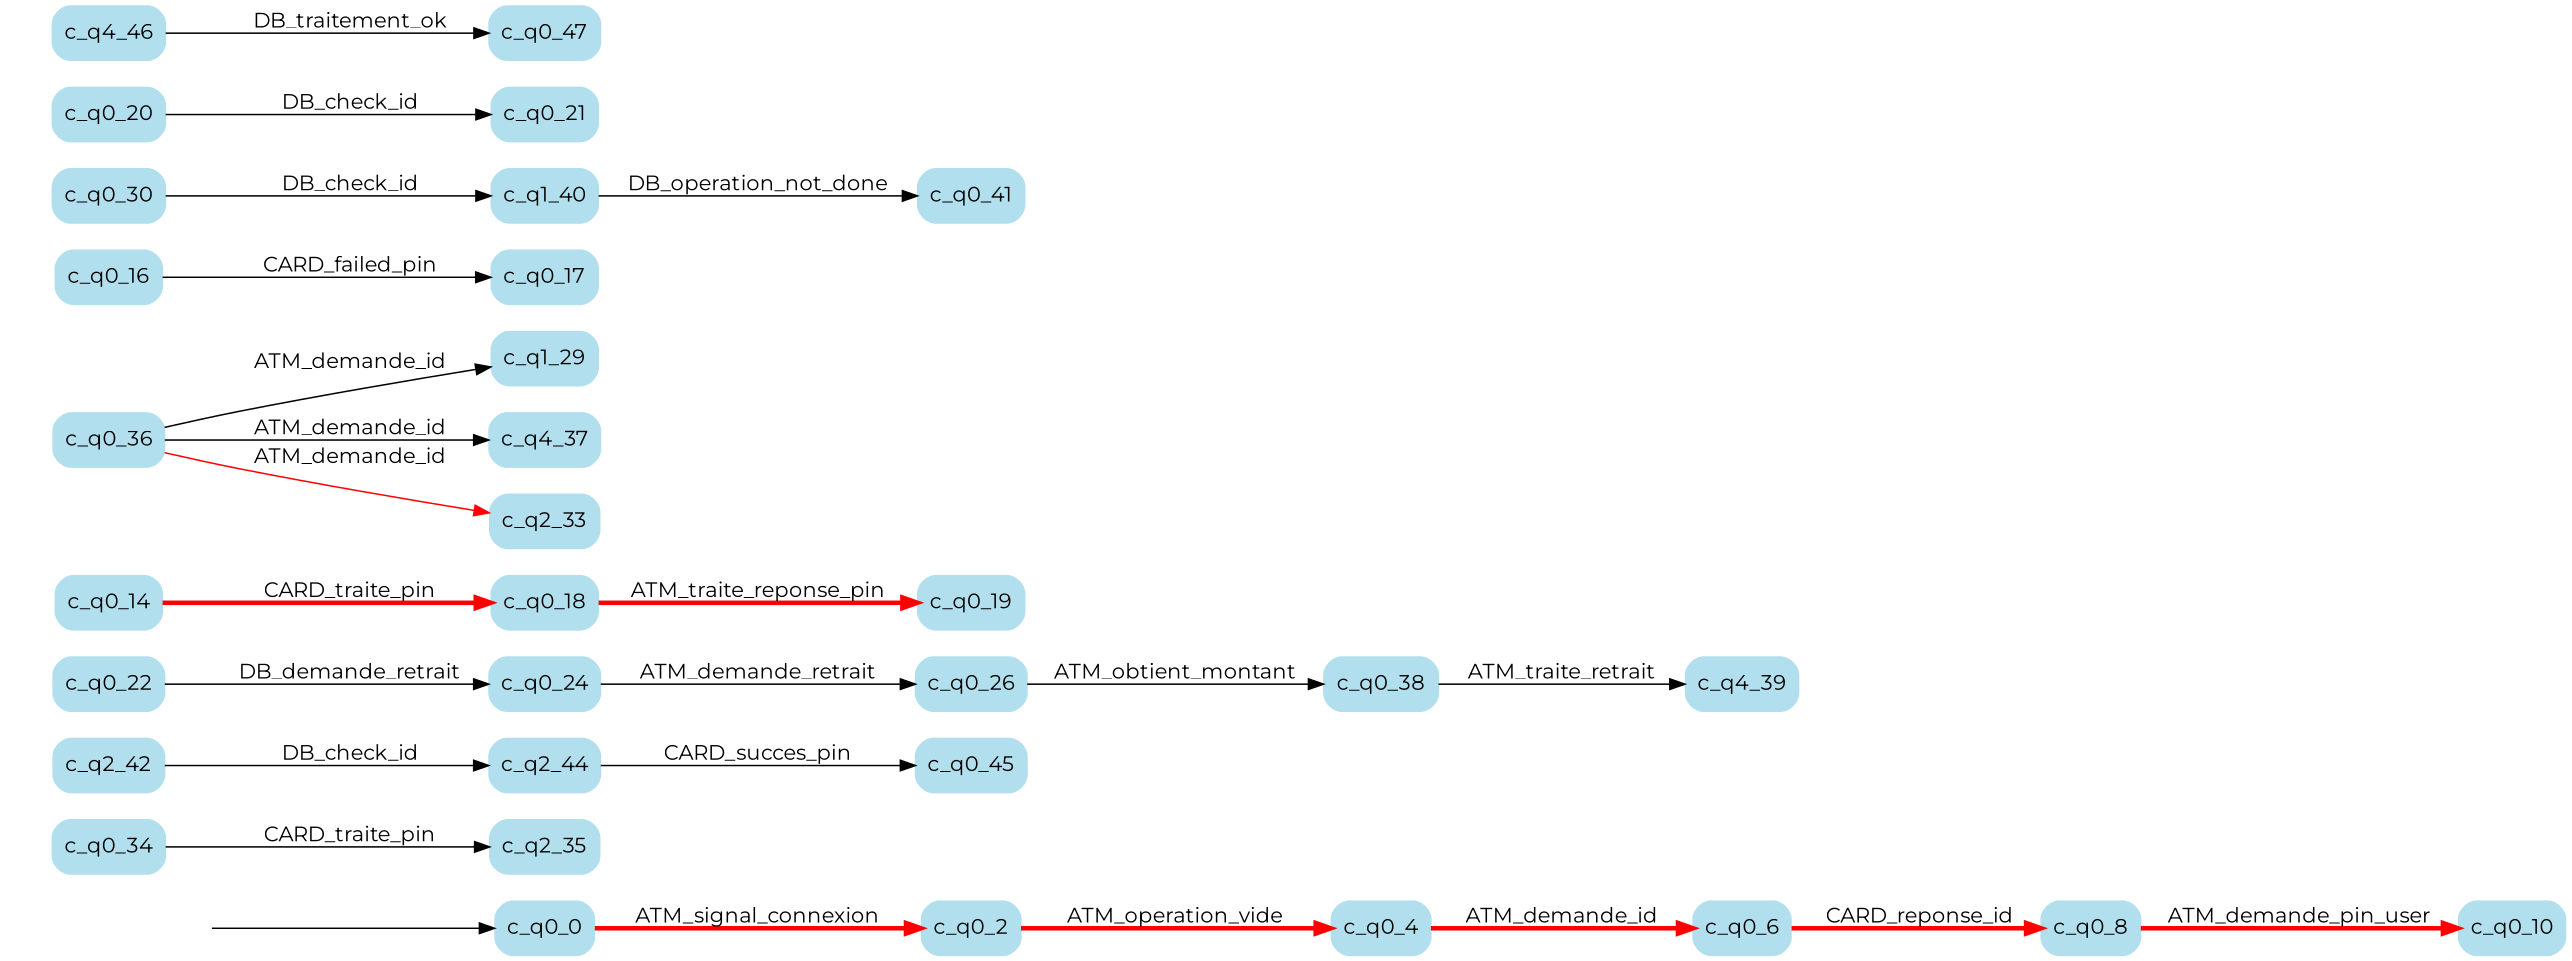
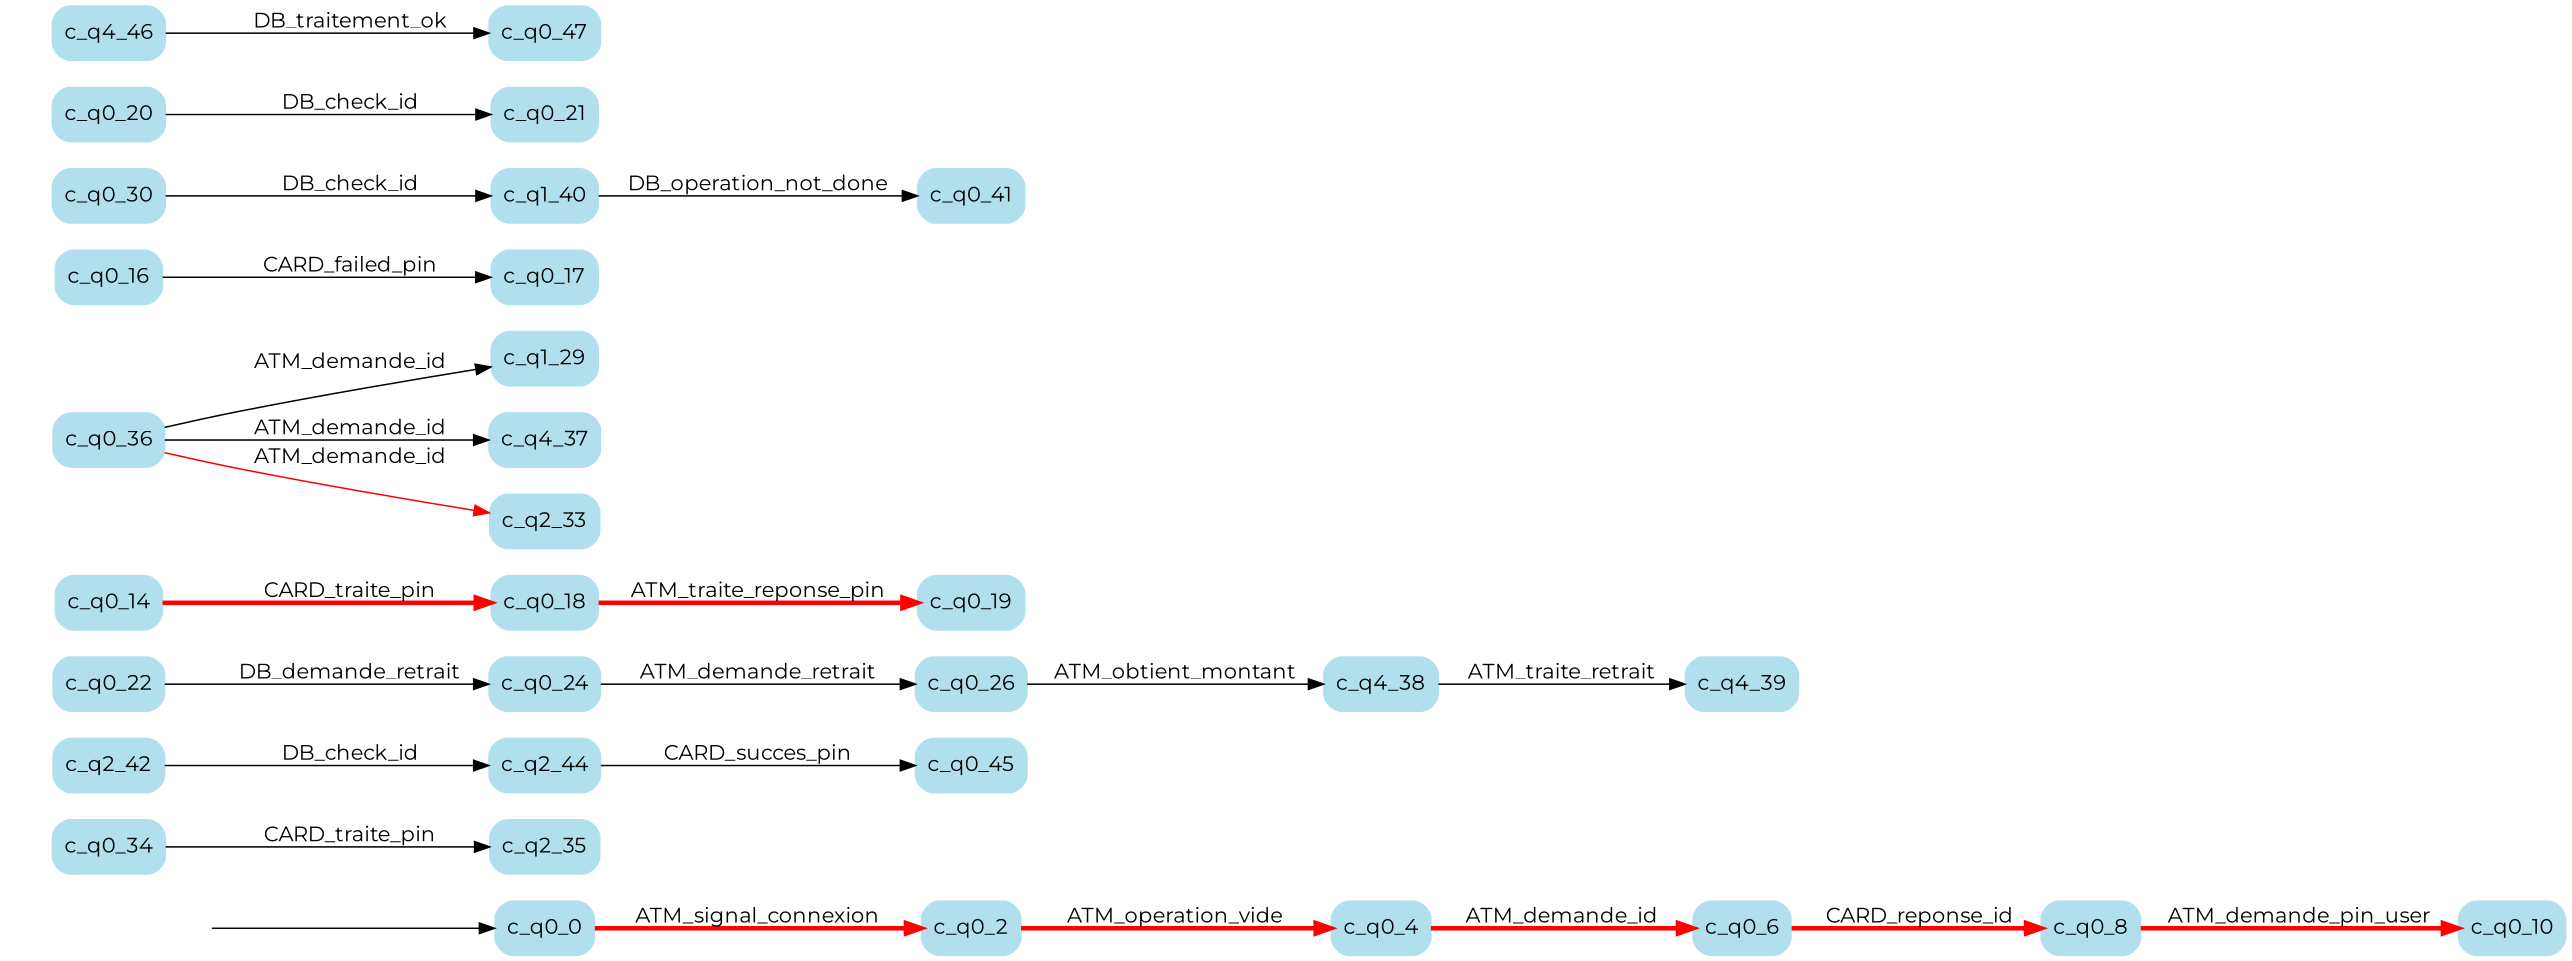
(1381, 684) -> (1381, 684)
